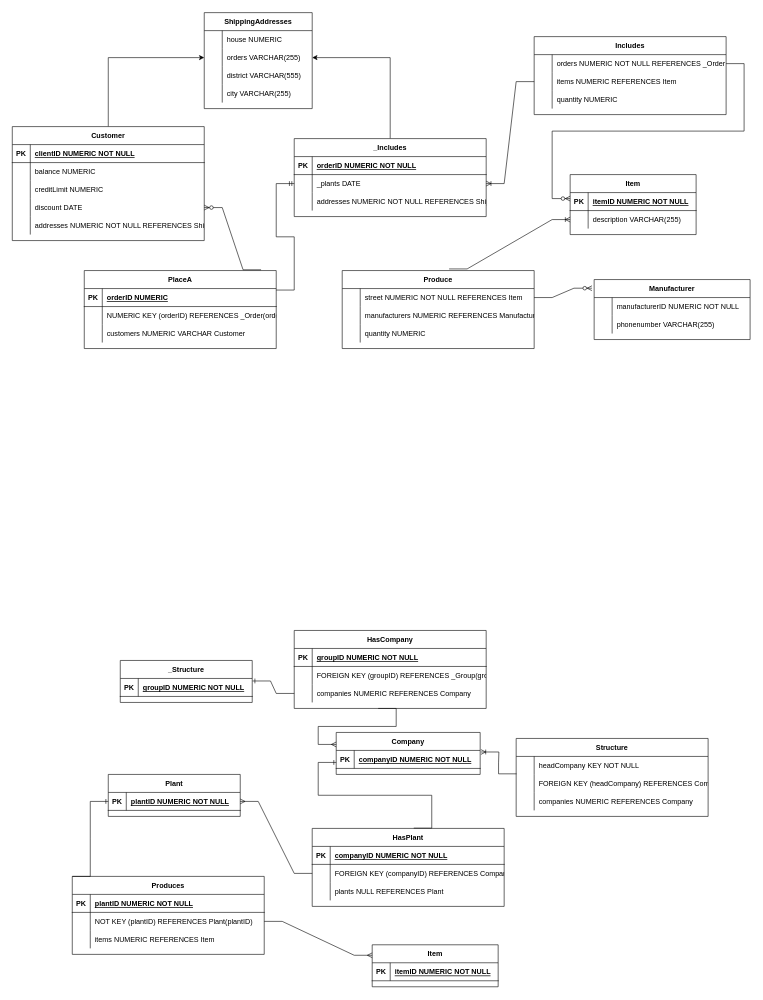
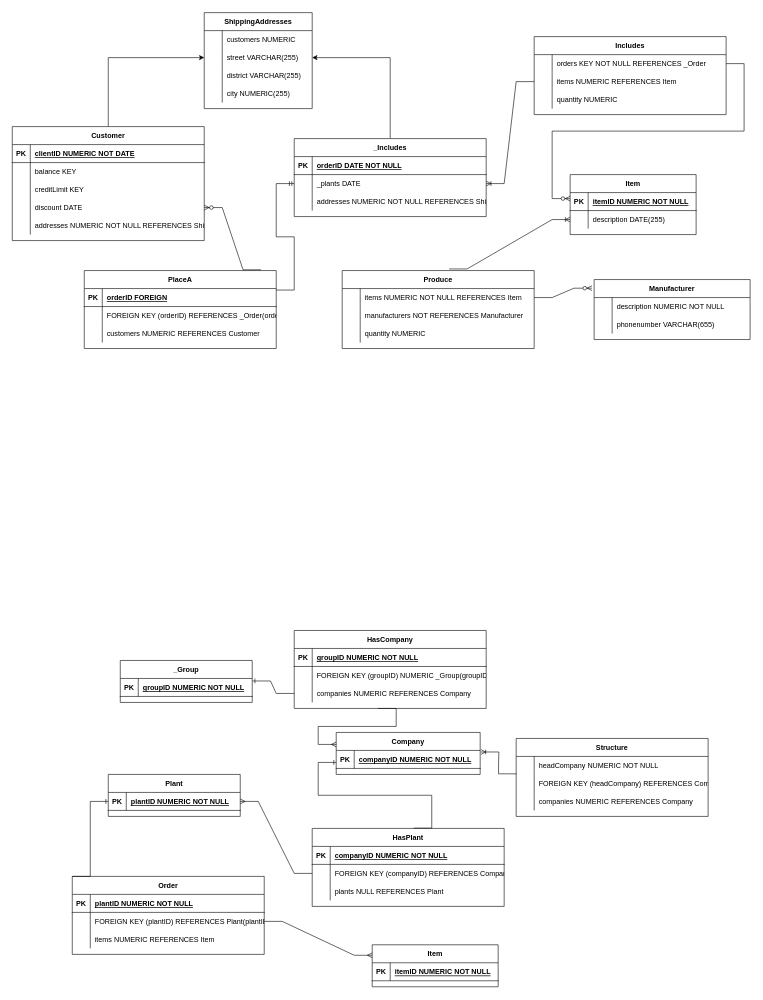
(252, 40) -> (260, 40)
(264, 58) -> (264, 58)
(635, 64) -> (627, 64)
(266, 76) -> (266, 76)
(259, 94) -> (259, 94)
(81, 154) -> (81, 154)
(362, 166) -> (356, 166)
(63, 172) -> (55, 172)
(69, 190) -> (61, 190)
(638, 220) -> (632, 220)
(136, 298) -> (136, 298)
(439, 298) -> (436, 298)
(676, 307) -> (669, 307)
(200, 316) -> (200, 316)
(453, 316) -> (445, 316)
(664, 325) -> (664, 325)
(173, 334) -> (179, 334)
(186, 670) -> (186, 670)
(410, 676) -> (404, 676)
(584, 766) -> (592, 766)
(168, 886) -> (168, 886)
(175, 922) -> (183, 922)
